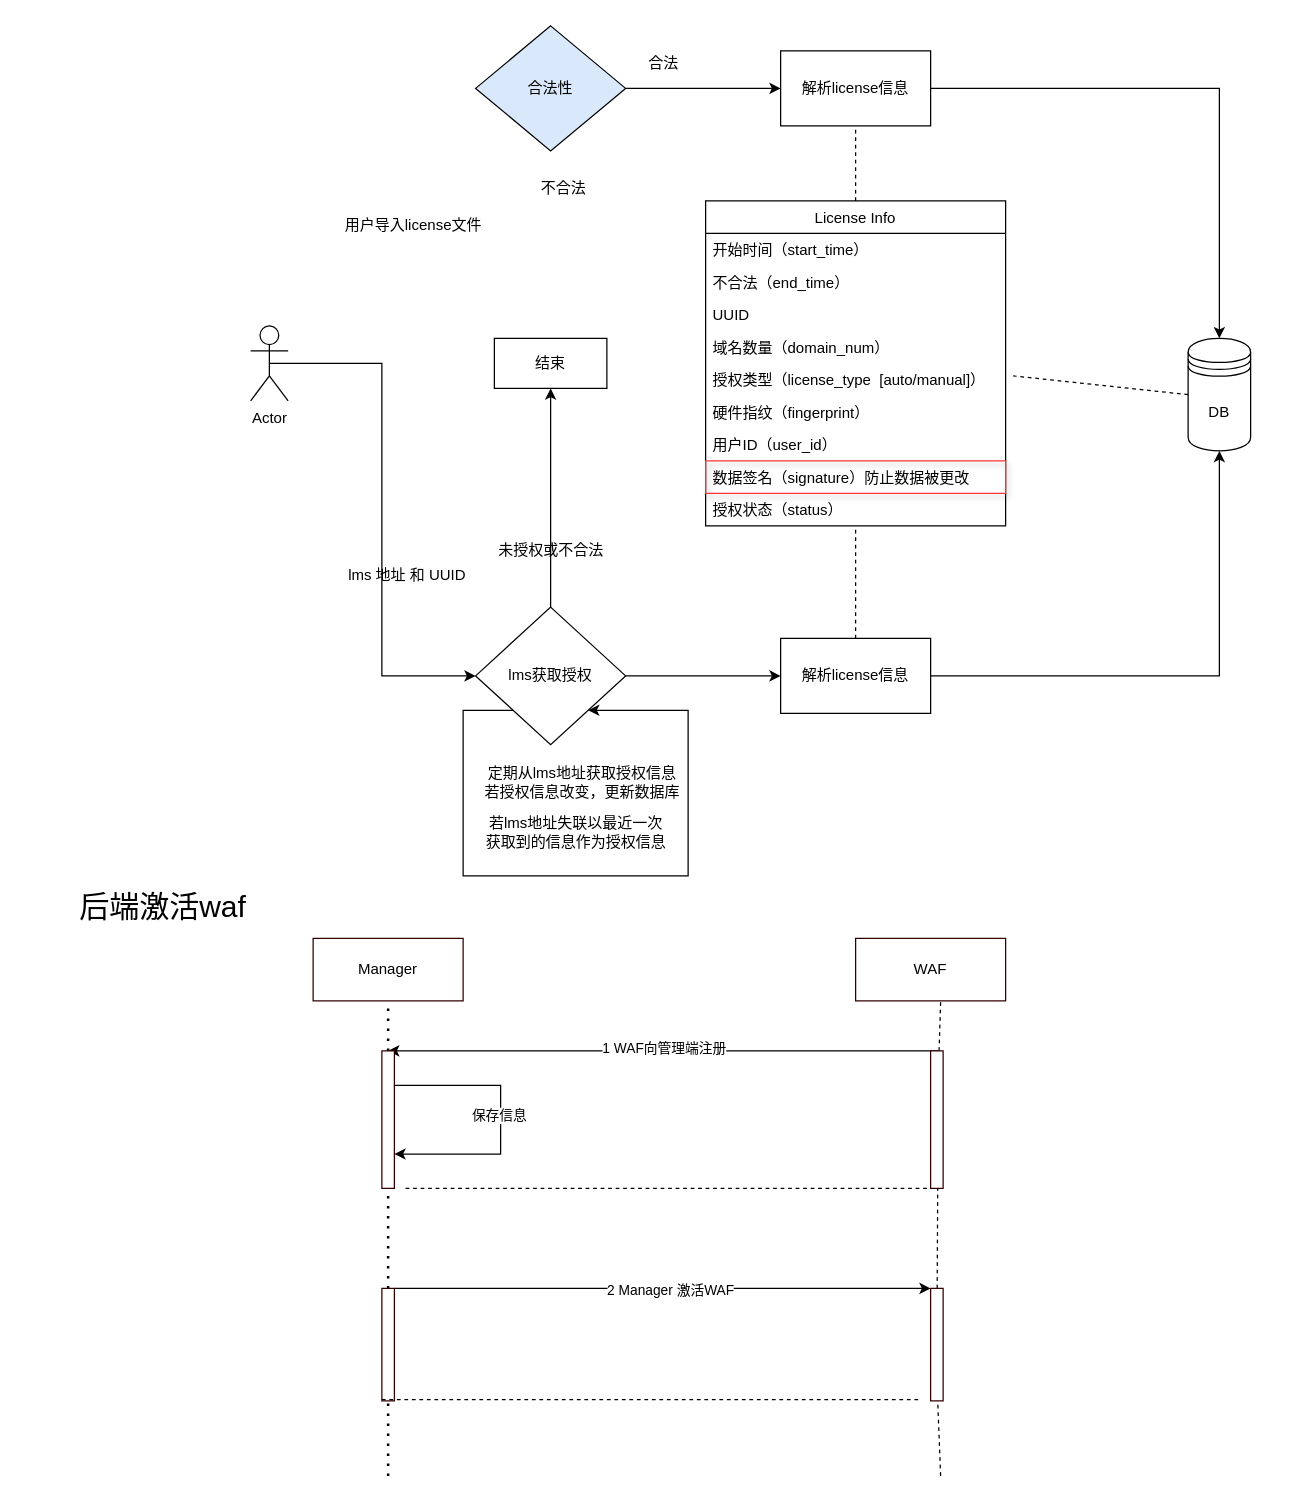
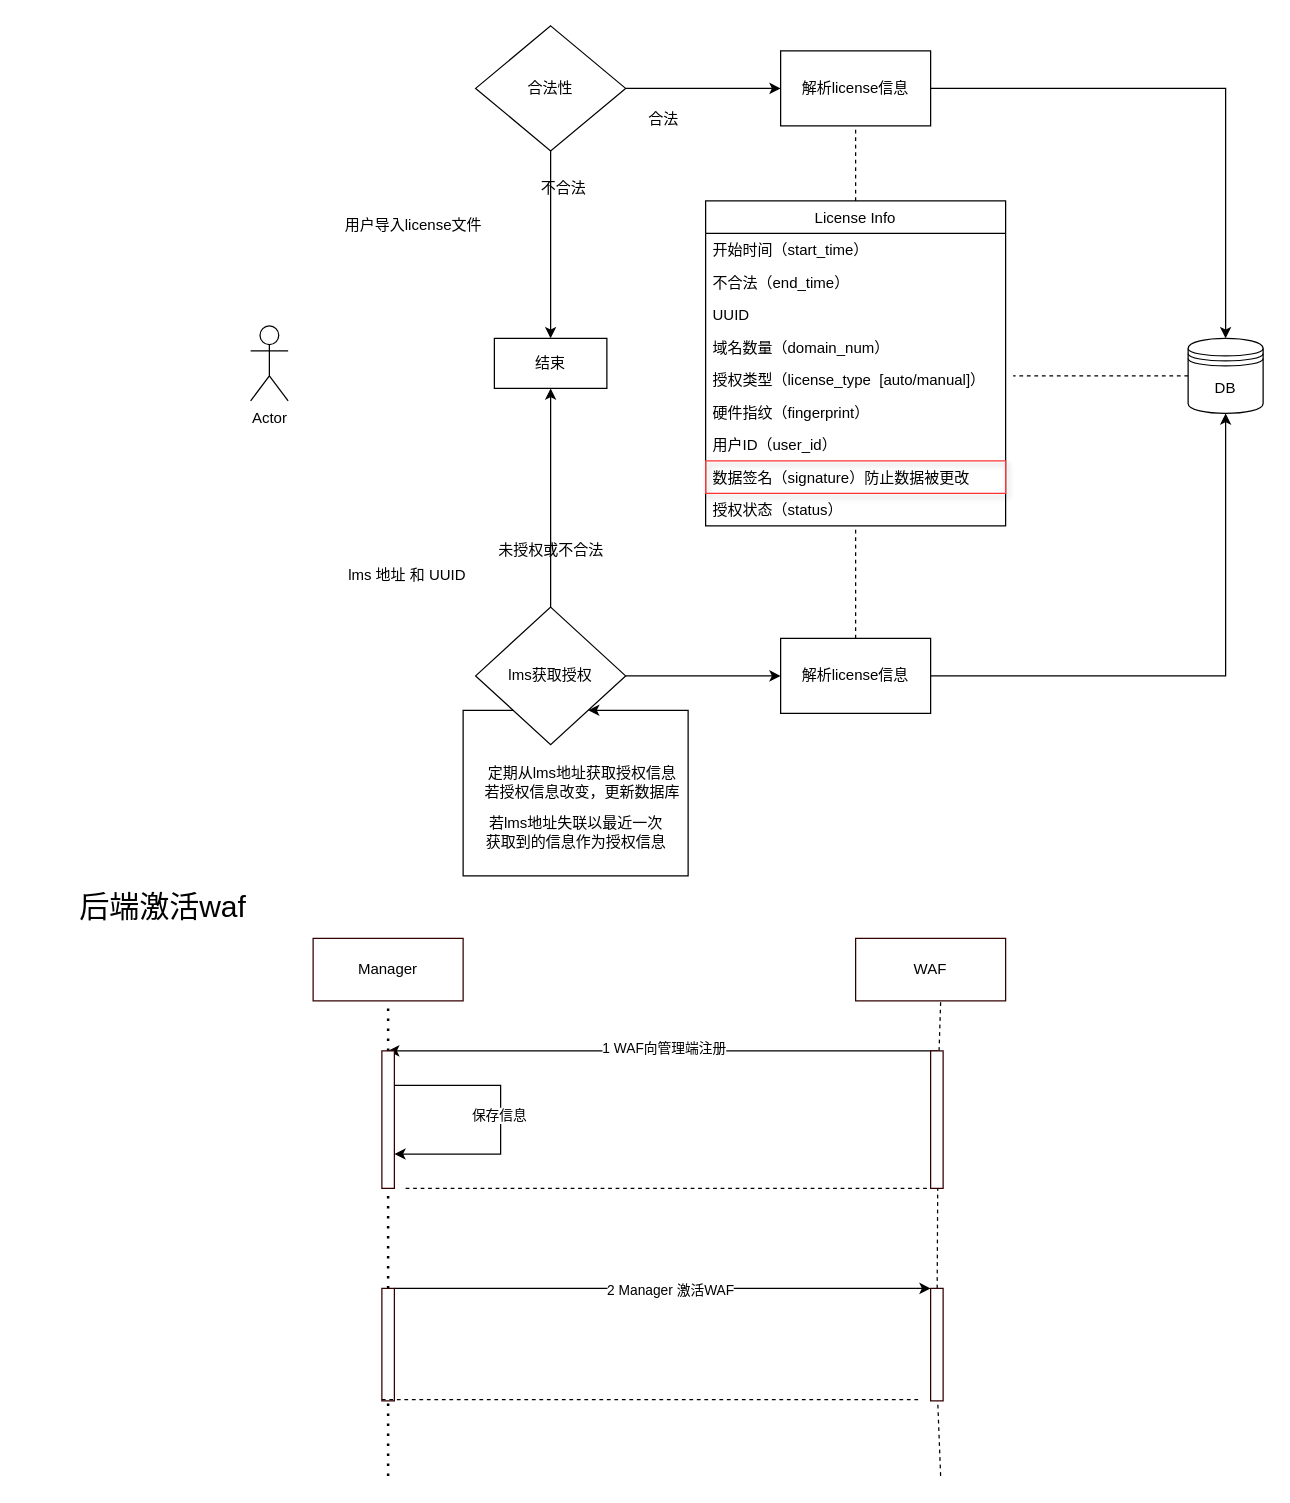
(663, 63) -> (663, 119)
(551, 88) -> (551, 88)
none -> (551, 240)
(1219, 394) -> (1226, 376)
(382, 507) -> none
